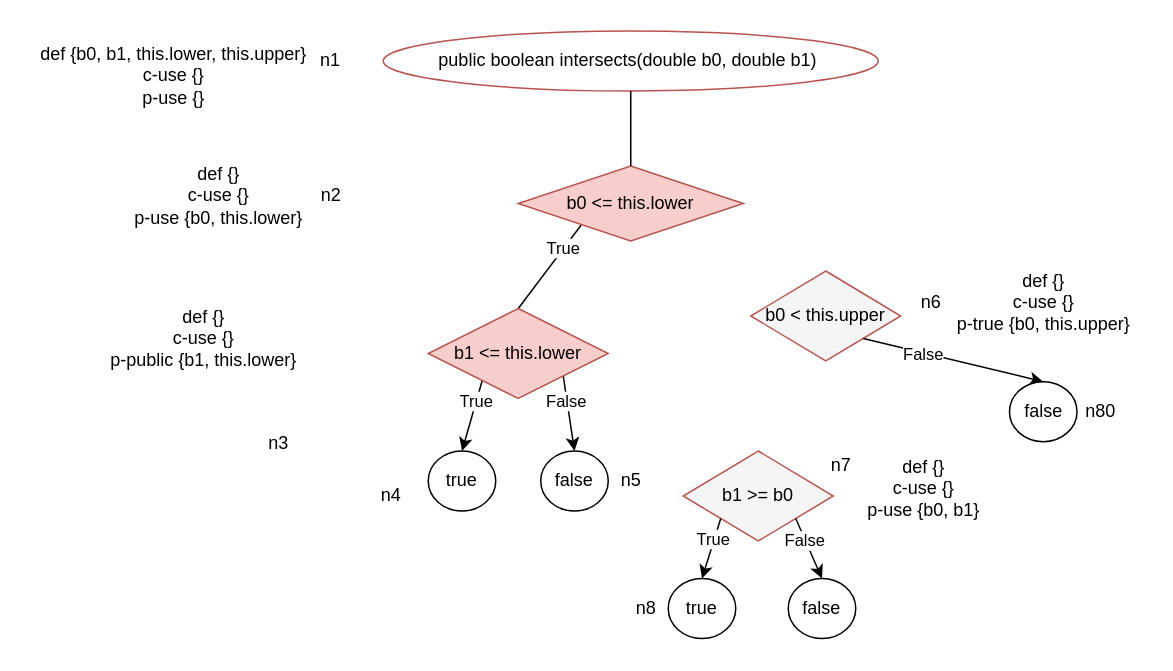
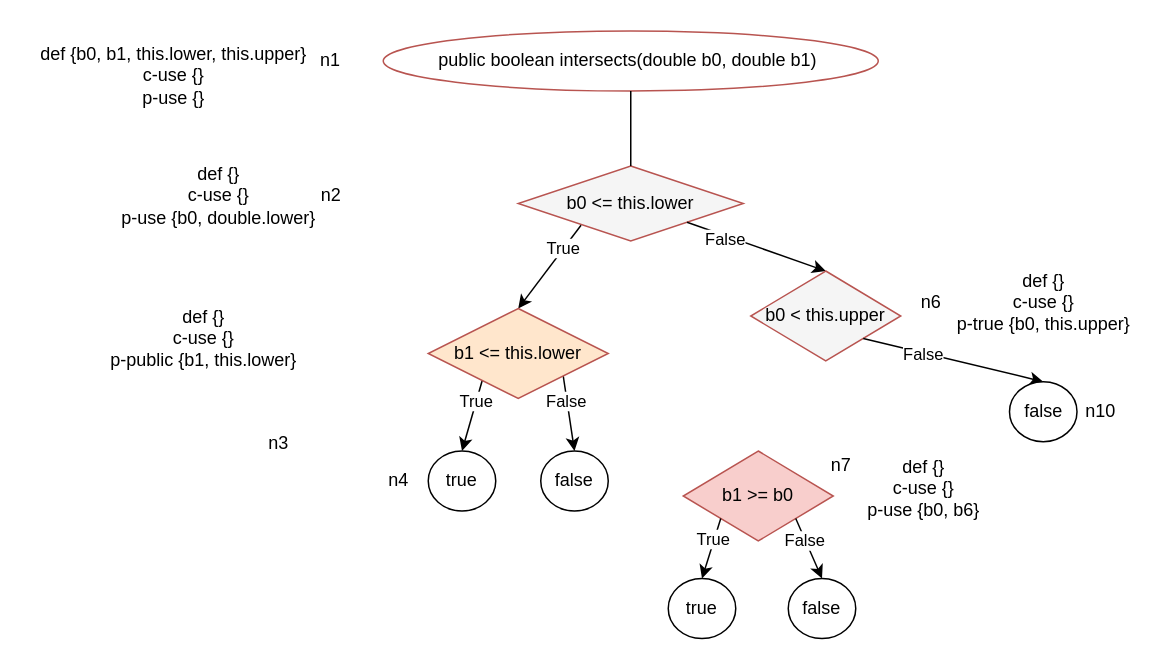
(219, 196) -> (219, 196)
(631, 203) -> (631, 203)
none -> (751, 245)
(522, 303) -> (525, 300)
(518, 353) -> (518, 353)
(1101, 412) -> (1101, 412)
(631, 481) -> none
(924, 488) -> (924, 488)
(391, 496) -> (398, 481)
(758, 496) -> (758, 496)
(646, 608) -> none
